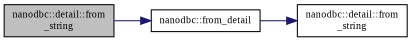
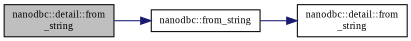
(206, 21) -> (206, 21)
